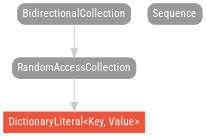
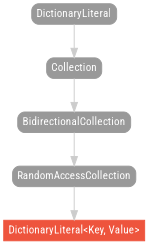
(175, 14) -> (74, 14)
none -> (74, 68)
